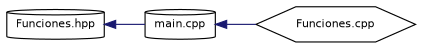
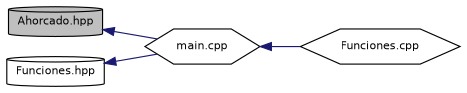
none -> (56, 22)
(180, 24) -> (202, 47)
